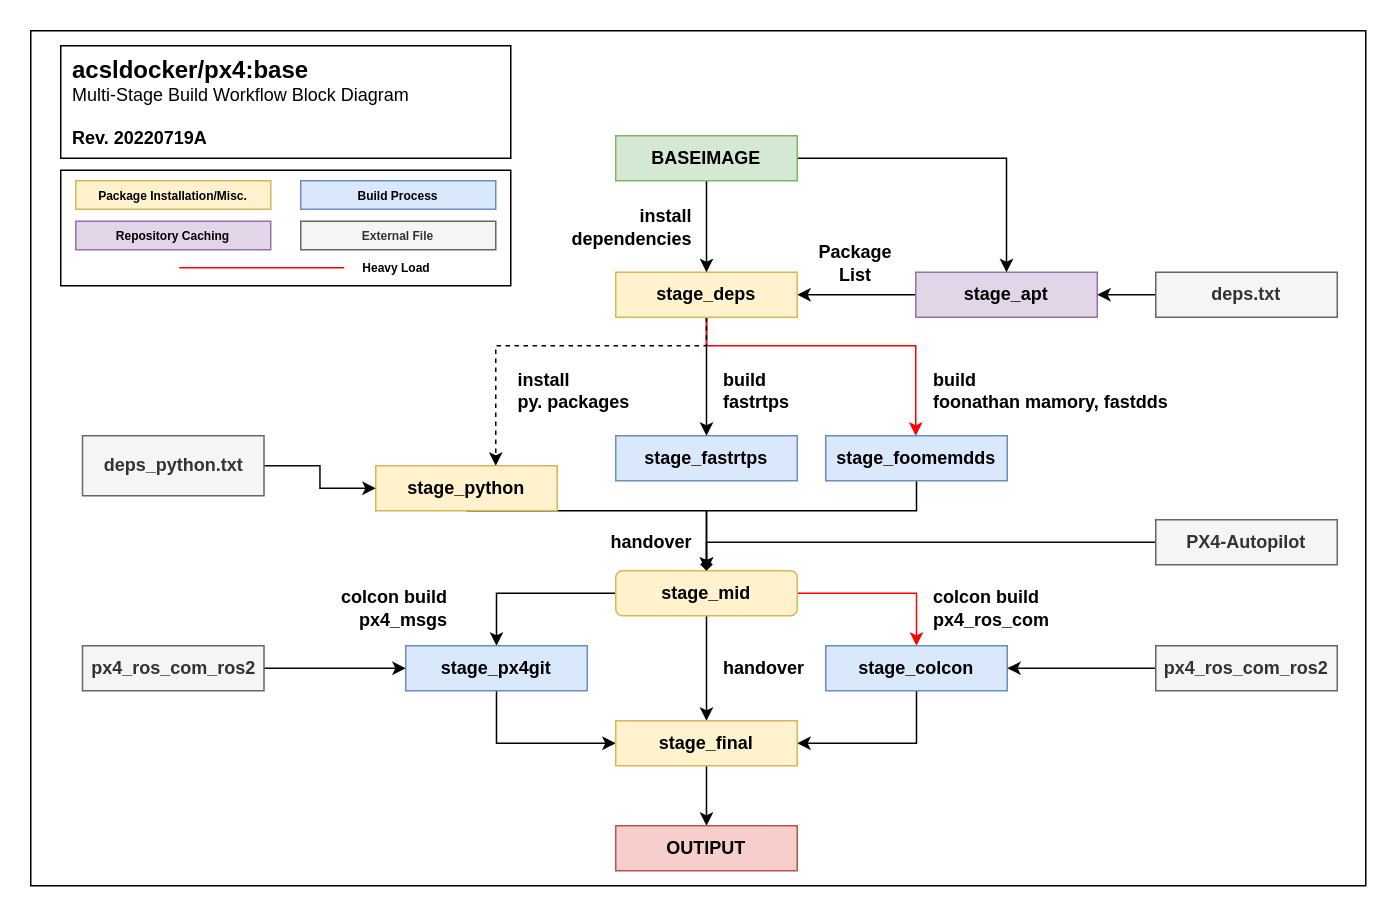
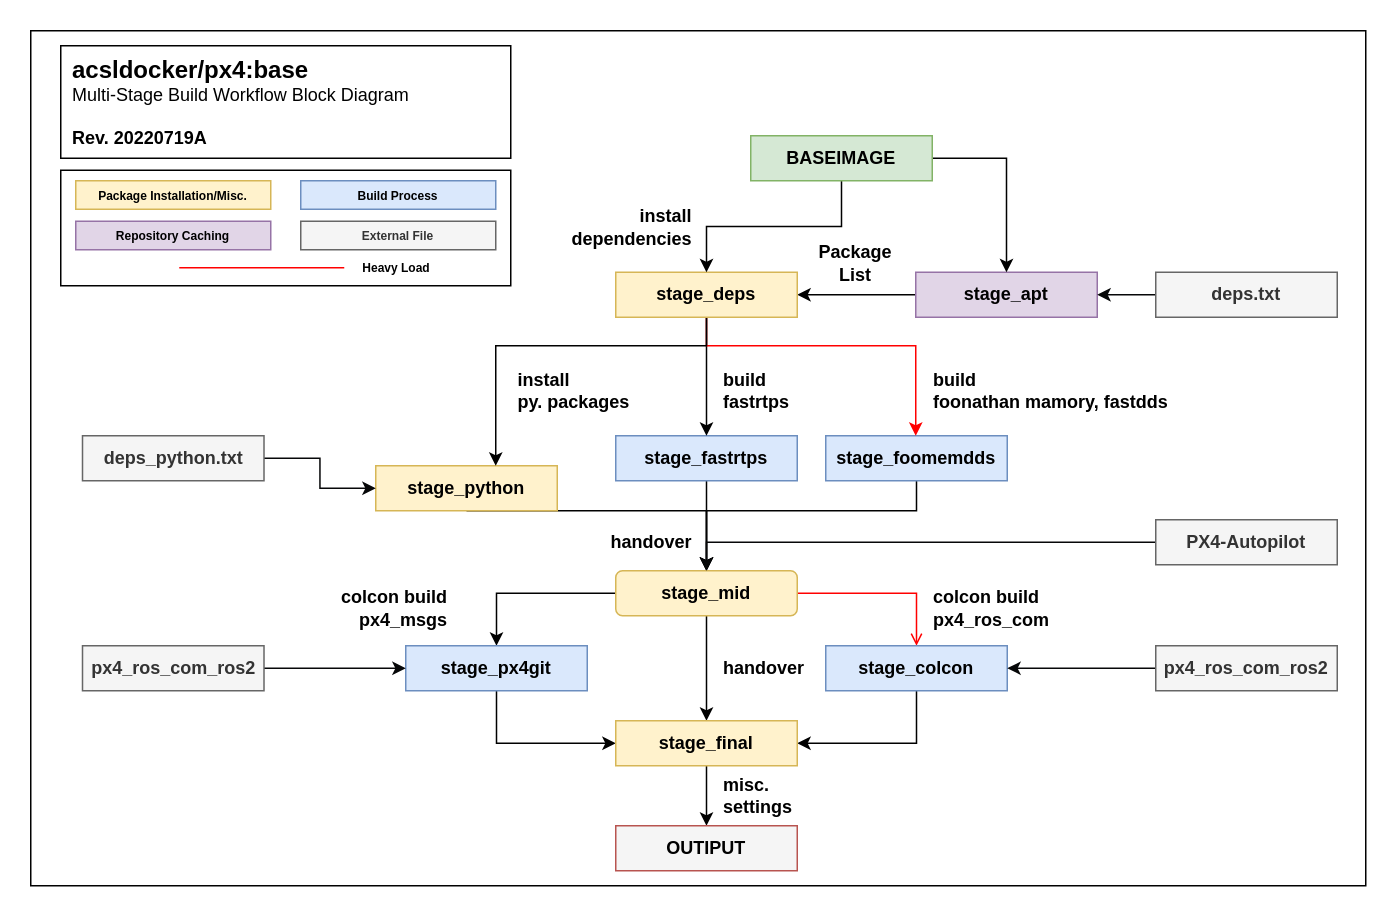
(707, 158) -> (842, 158)
(545, 346) -> (545, 346)
(173, 466) -> (173, 458)
none -> (707, 494)
(709, 542) -> (709, 542)
(917, 634) -> (917, 636)
none -> (766, 796)
(707, 848) -> (707, 848)
